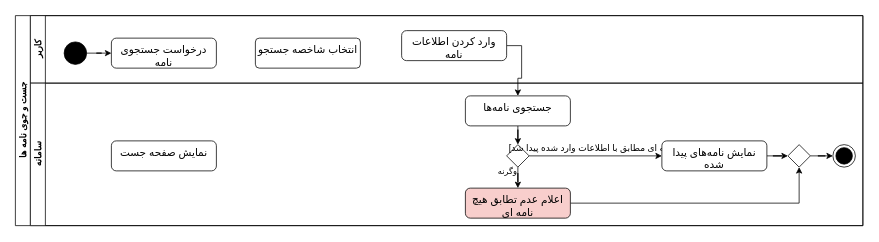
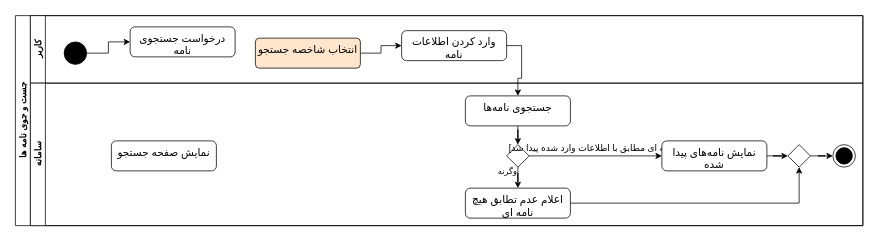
none -> (383, 45)
(164, 53) -> (183, 42)
(308, 53) -> (308, 53)
(164, 151) -> (164, 151)
(518, 203) -> (518, 203)
